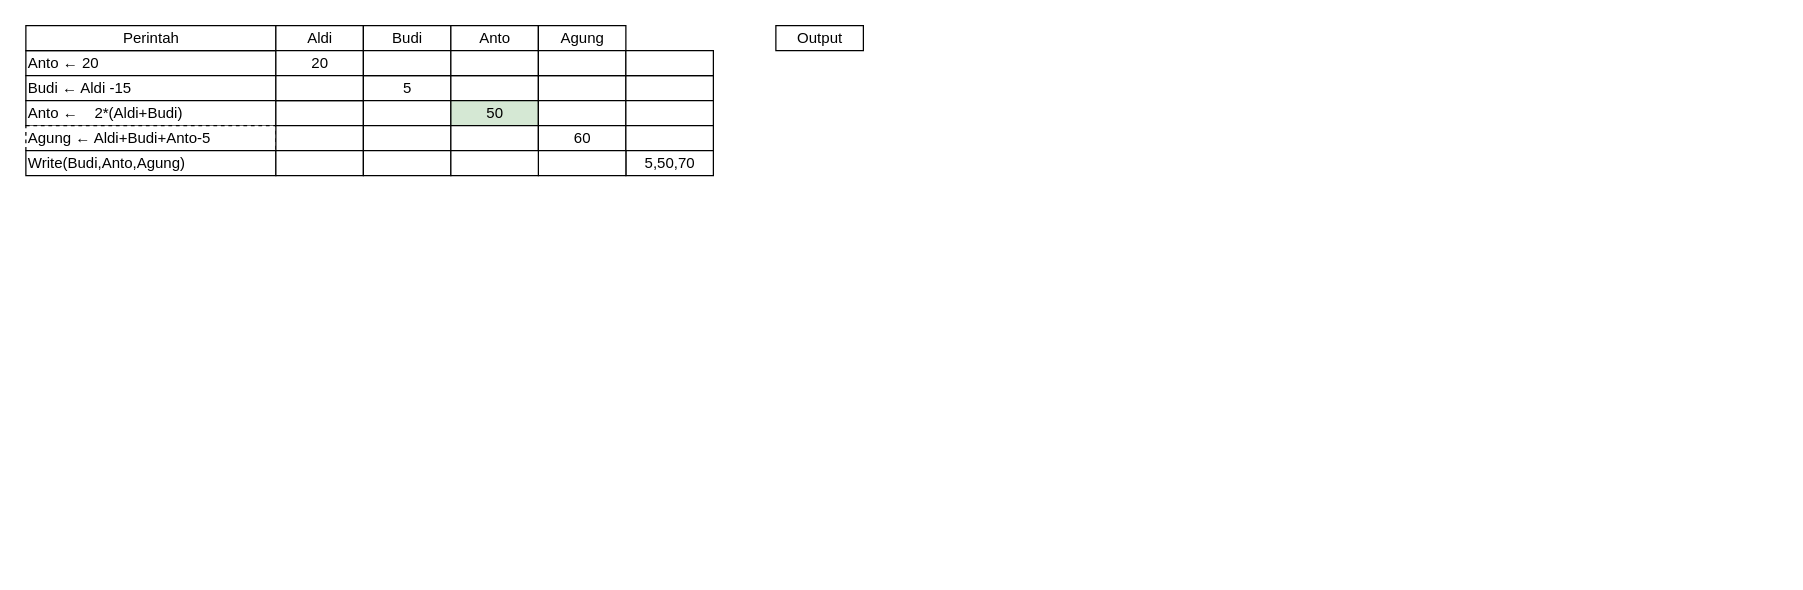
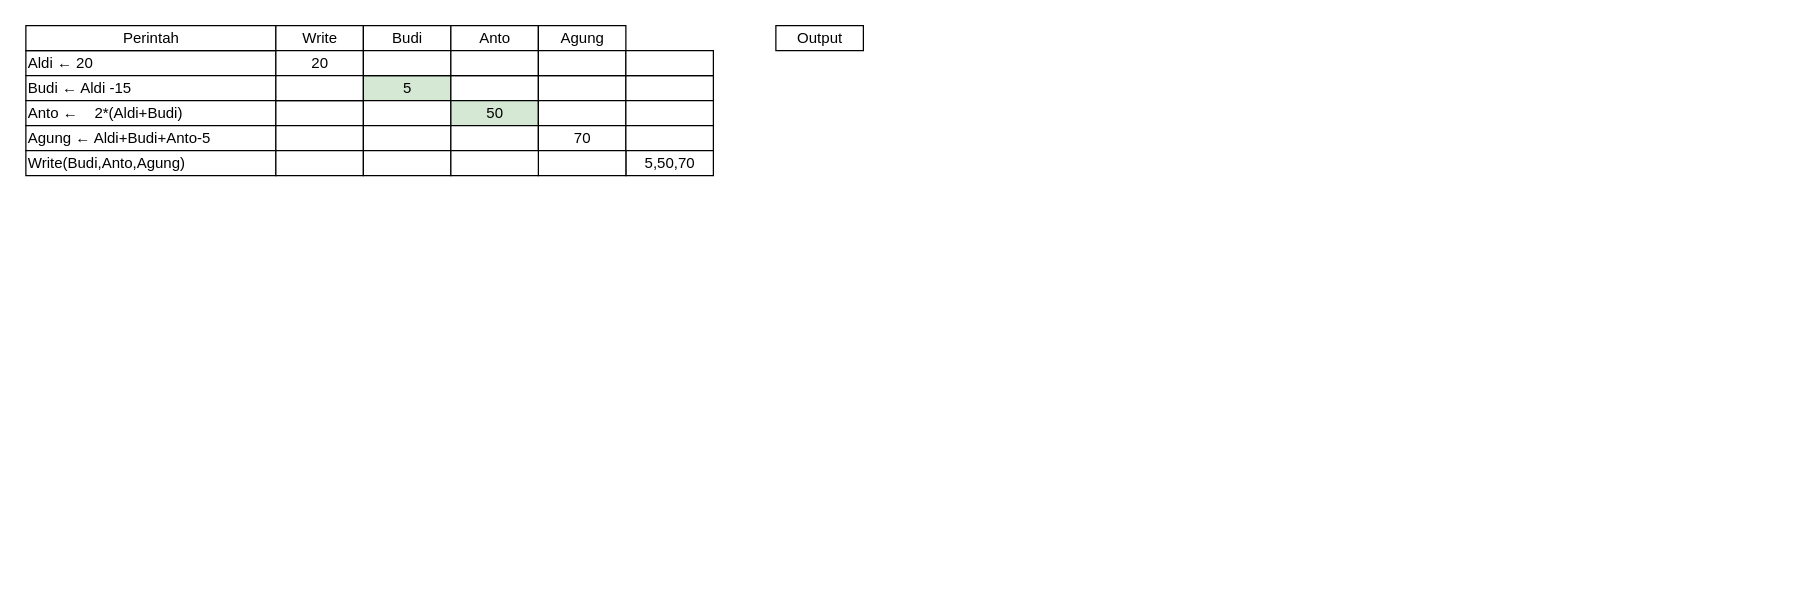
(320, 38) -> (320, 38)
(62, 63) -> (58, 63)
(407, 88) -> (407, 88)
(151, 138) -> (151, 138)
(583, 138) -> (583, 138)
